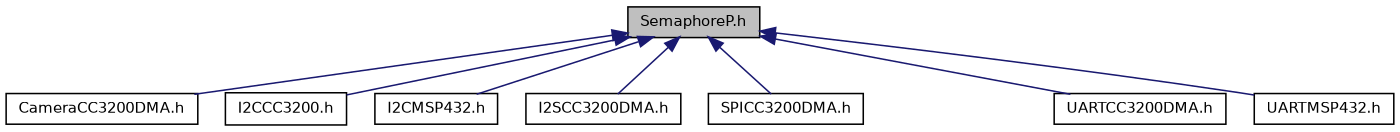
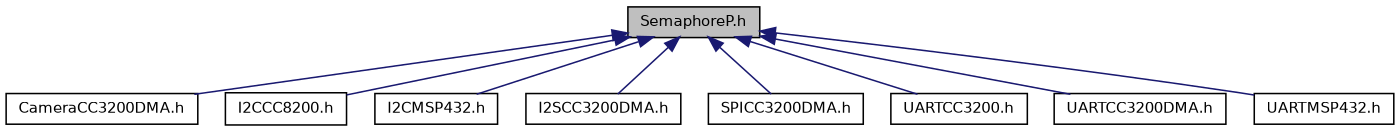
(286, 109) -> (286, 109)
none -> (959, 109)
